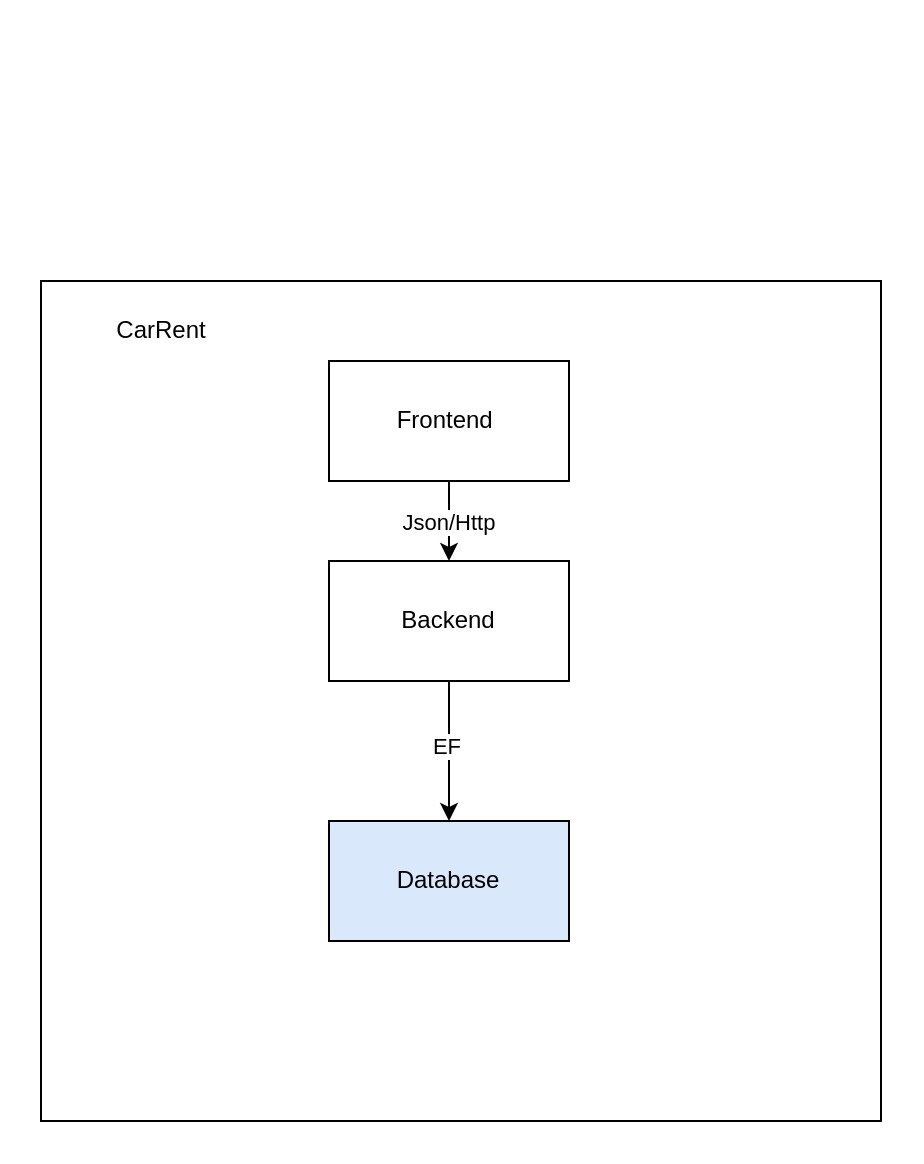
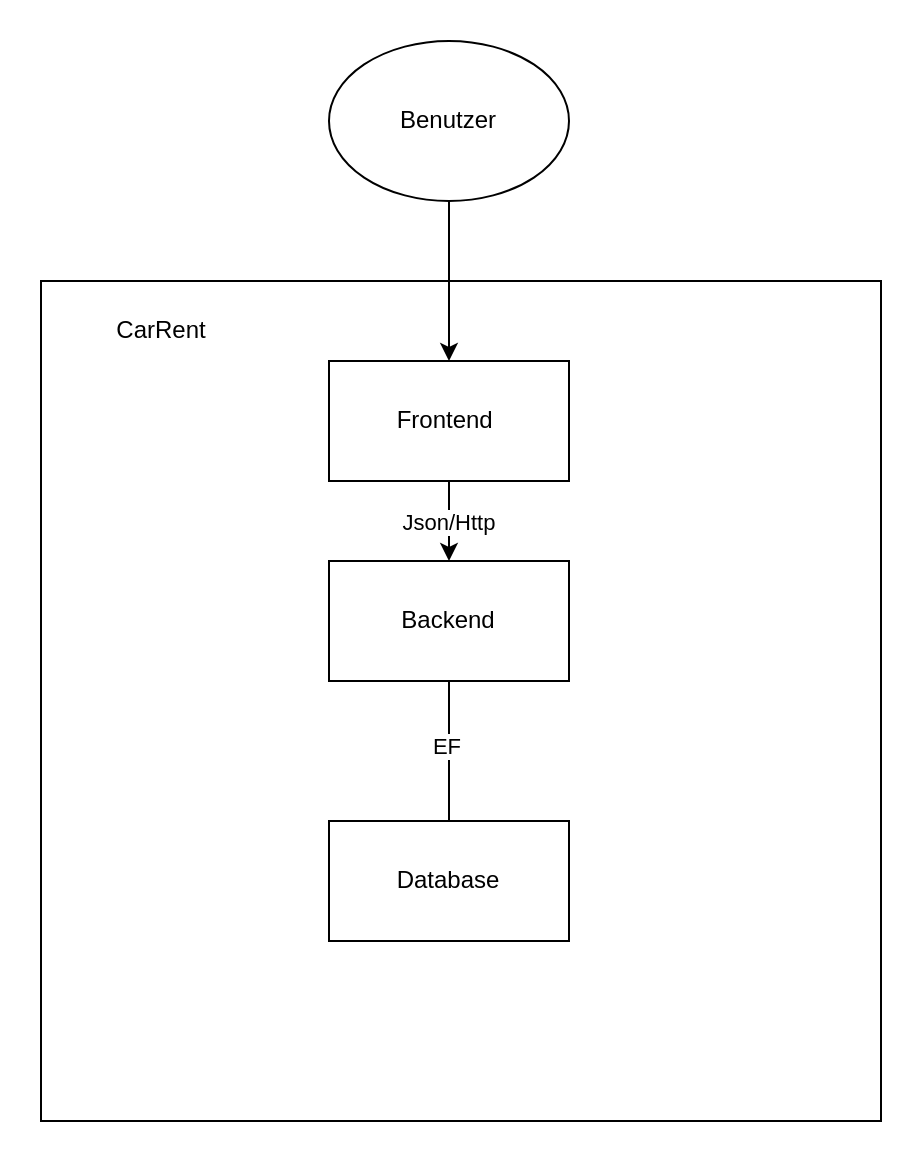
none -> (449, 121)
none -> (449, 274)
(449, 806) -> (449, 811)
(449, 881) -> (449, 881)
